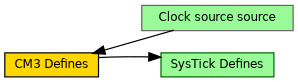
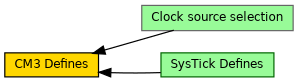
(217, 18) -> (217, 18)
(124, 57) -> (136, 73)
